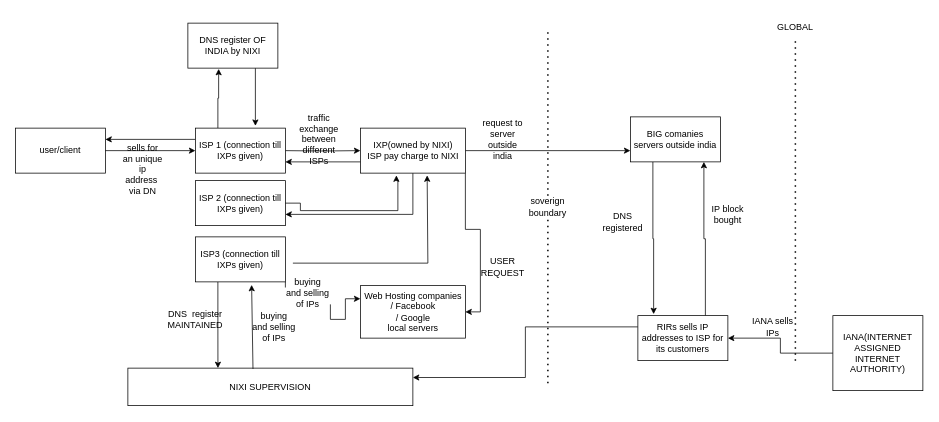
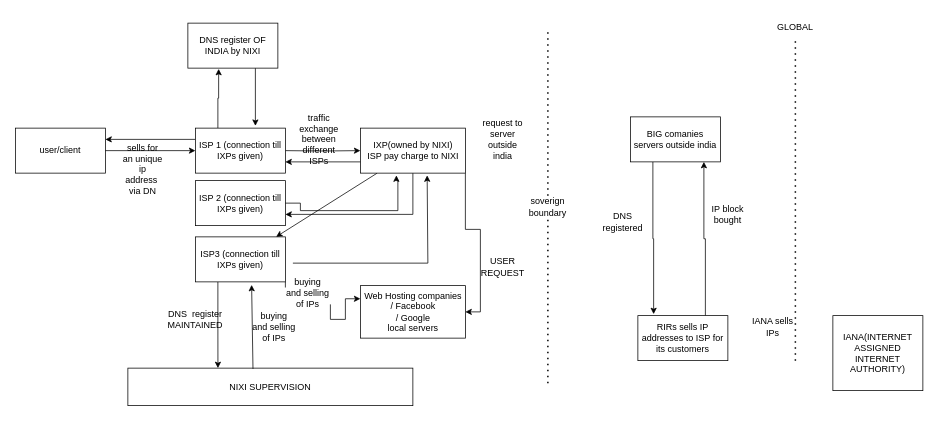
(545, 150) -> (329, 203)
(780, 345) -> none
(498, 377) -> none
